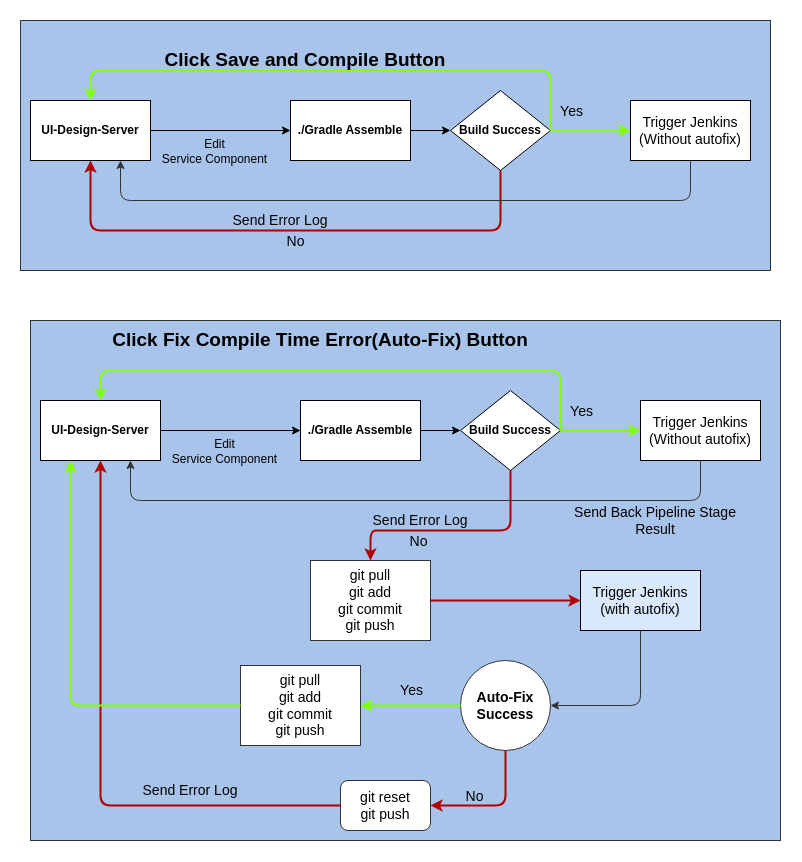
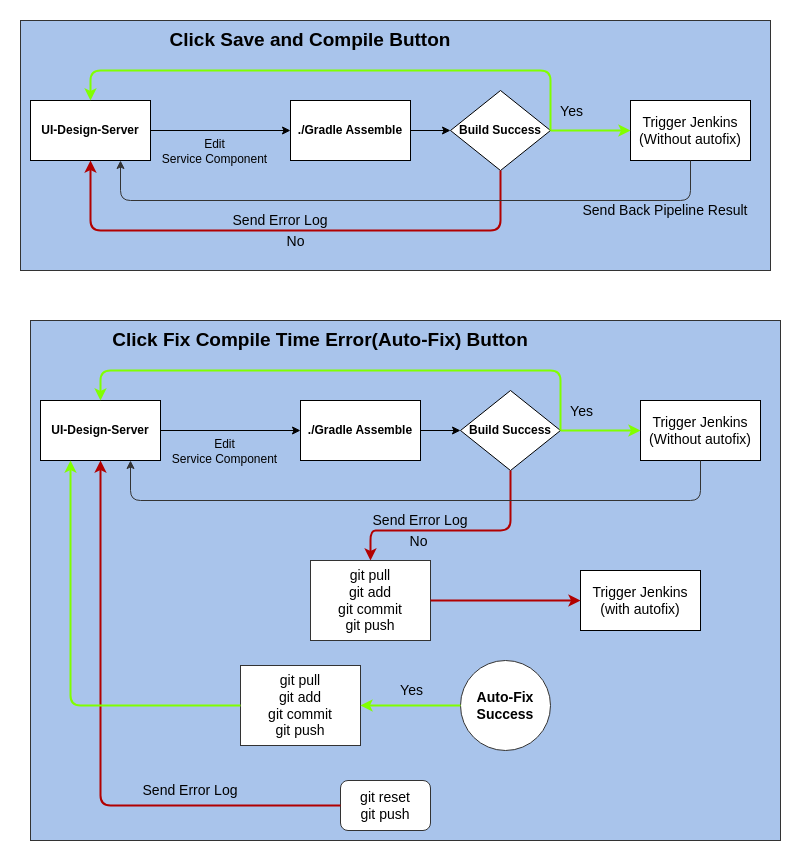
(306, 61) -> (311, 41)
none -> (666, 211)
(656, 521) -> none
(641, 601) -> (641, 601)
(632, 705) -> none
(496, 806) -> none
